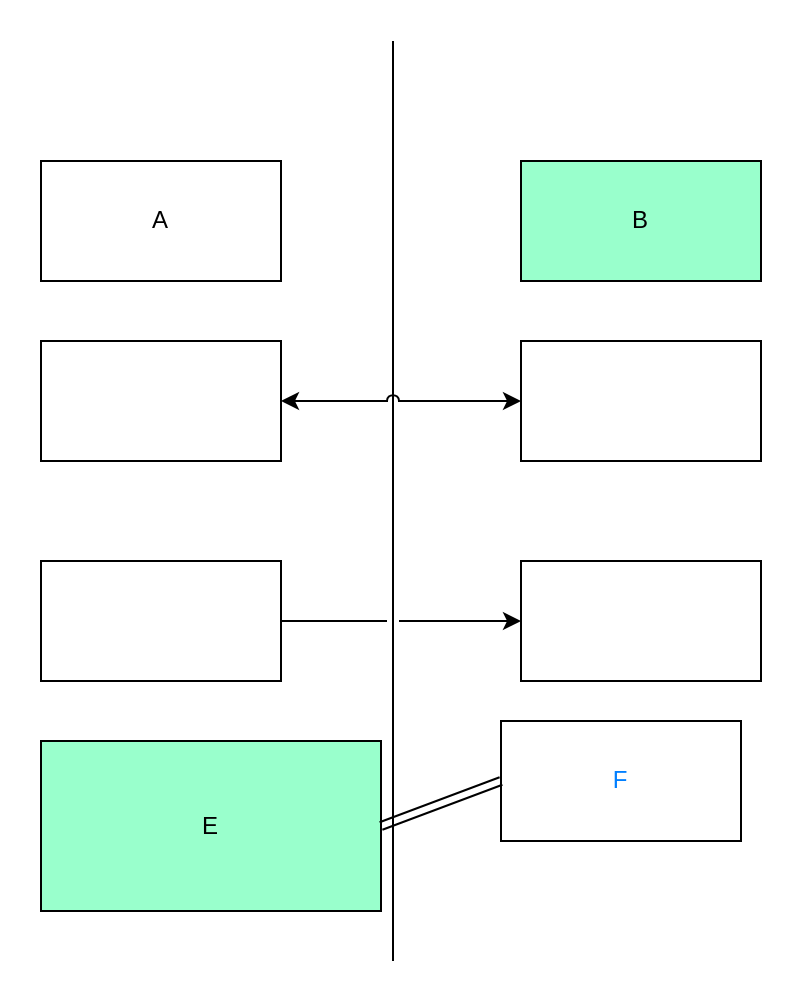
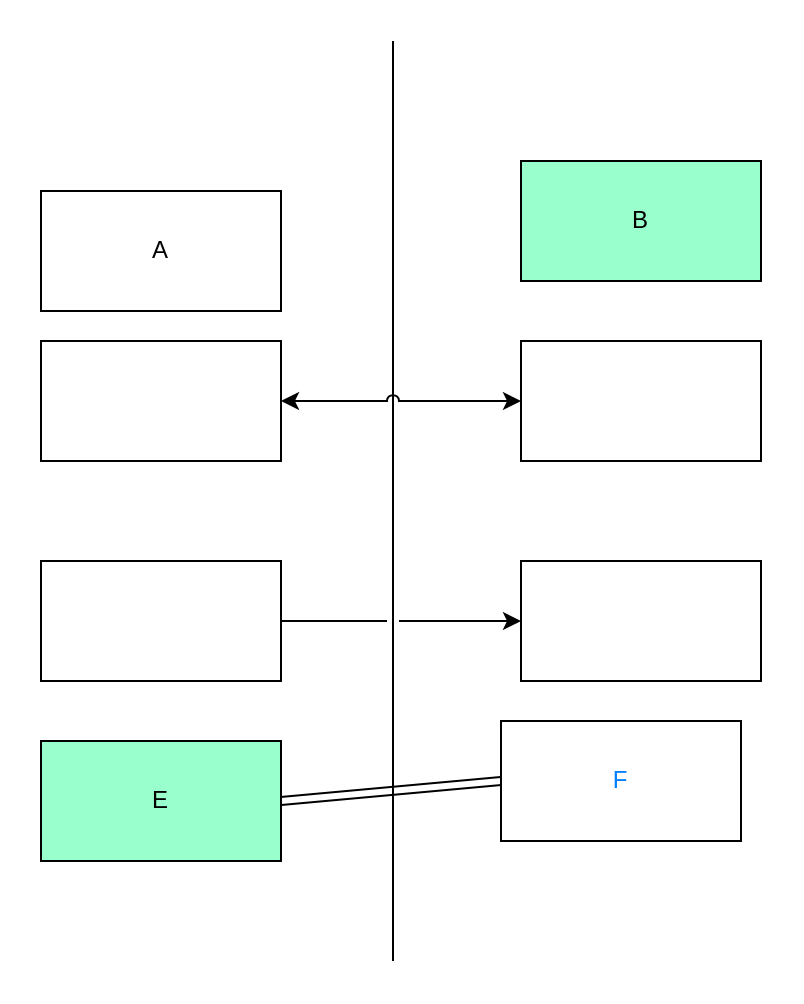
(161, 221) -> (161, 251)
(211, 826) -> (161, 801)
